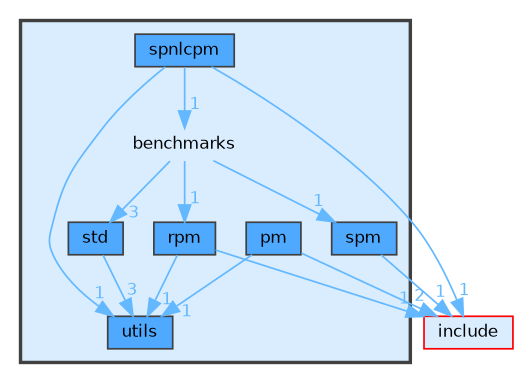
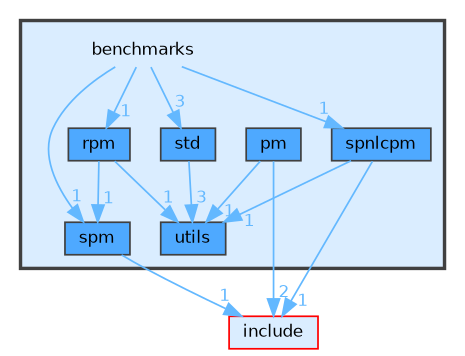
(185, 89) -> (254, 94)
(311, 281) -> (98, 183)
